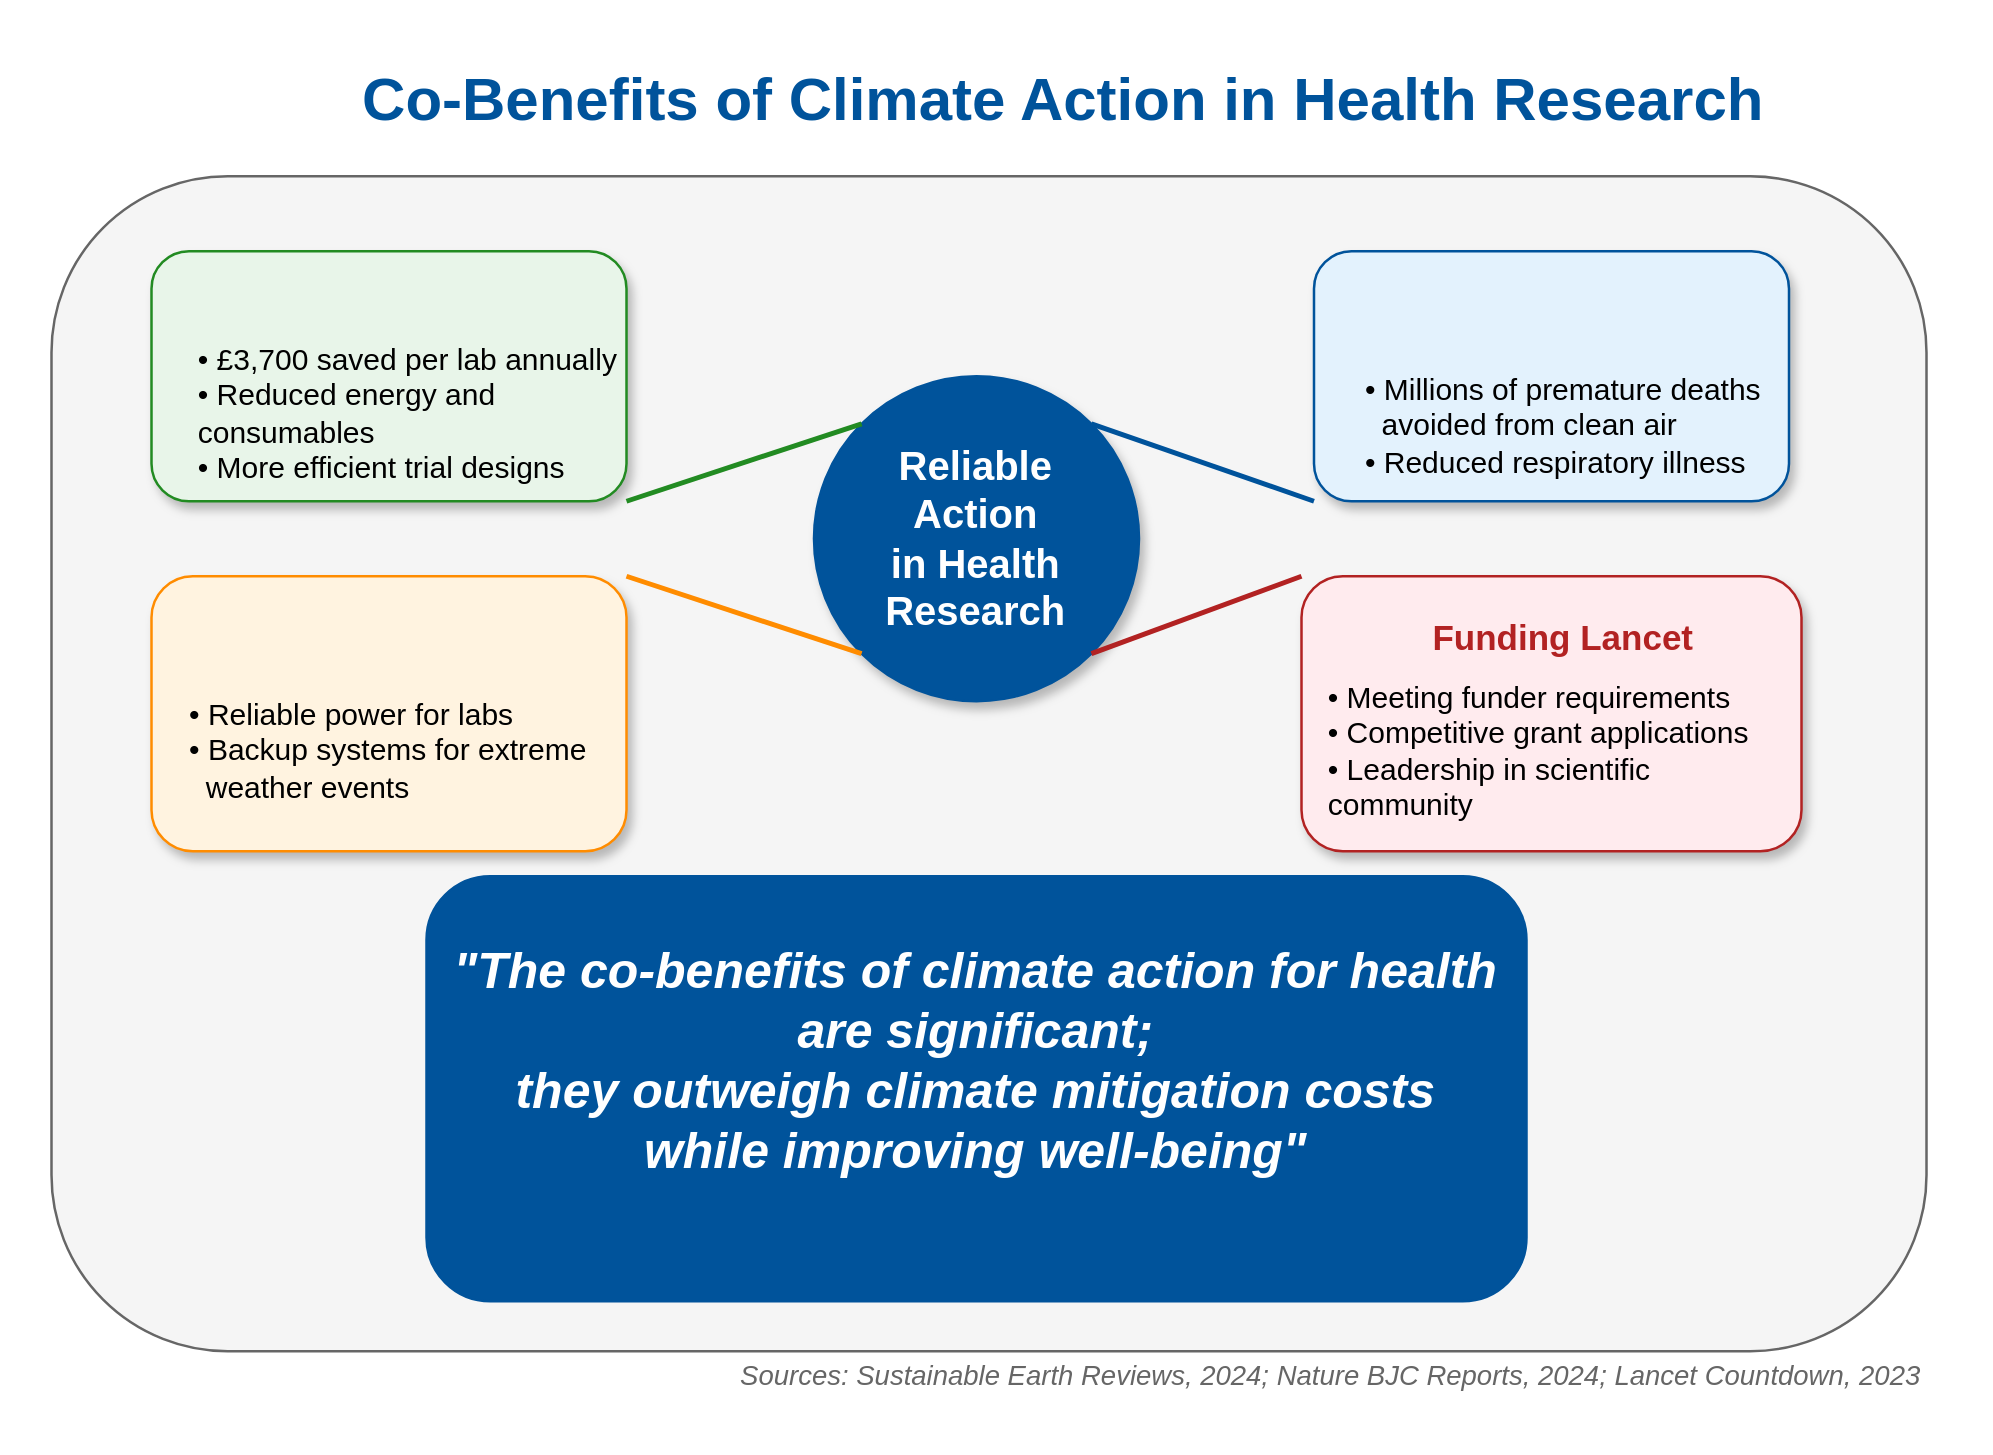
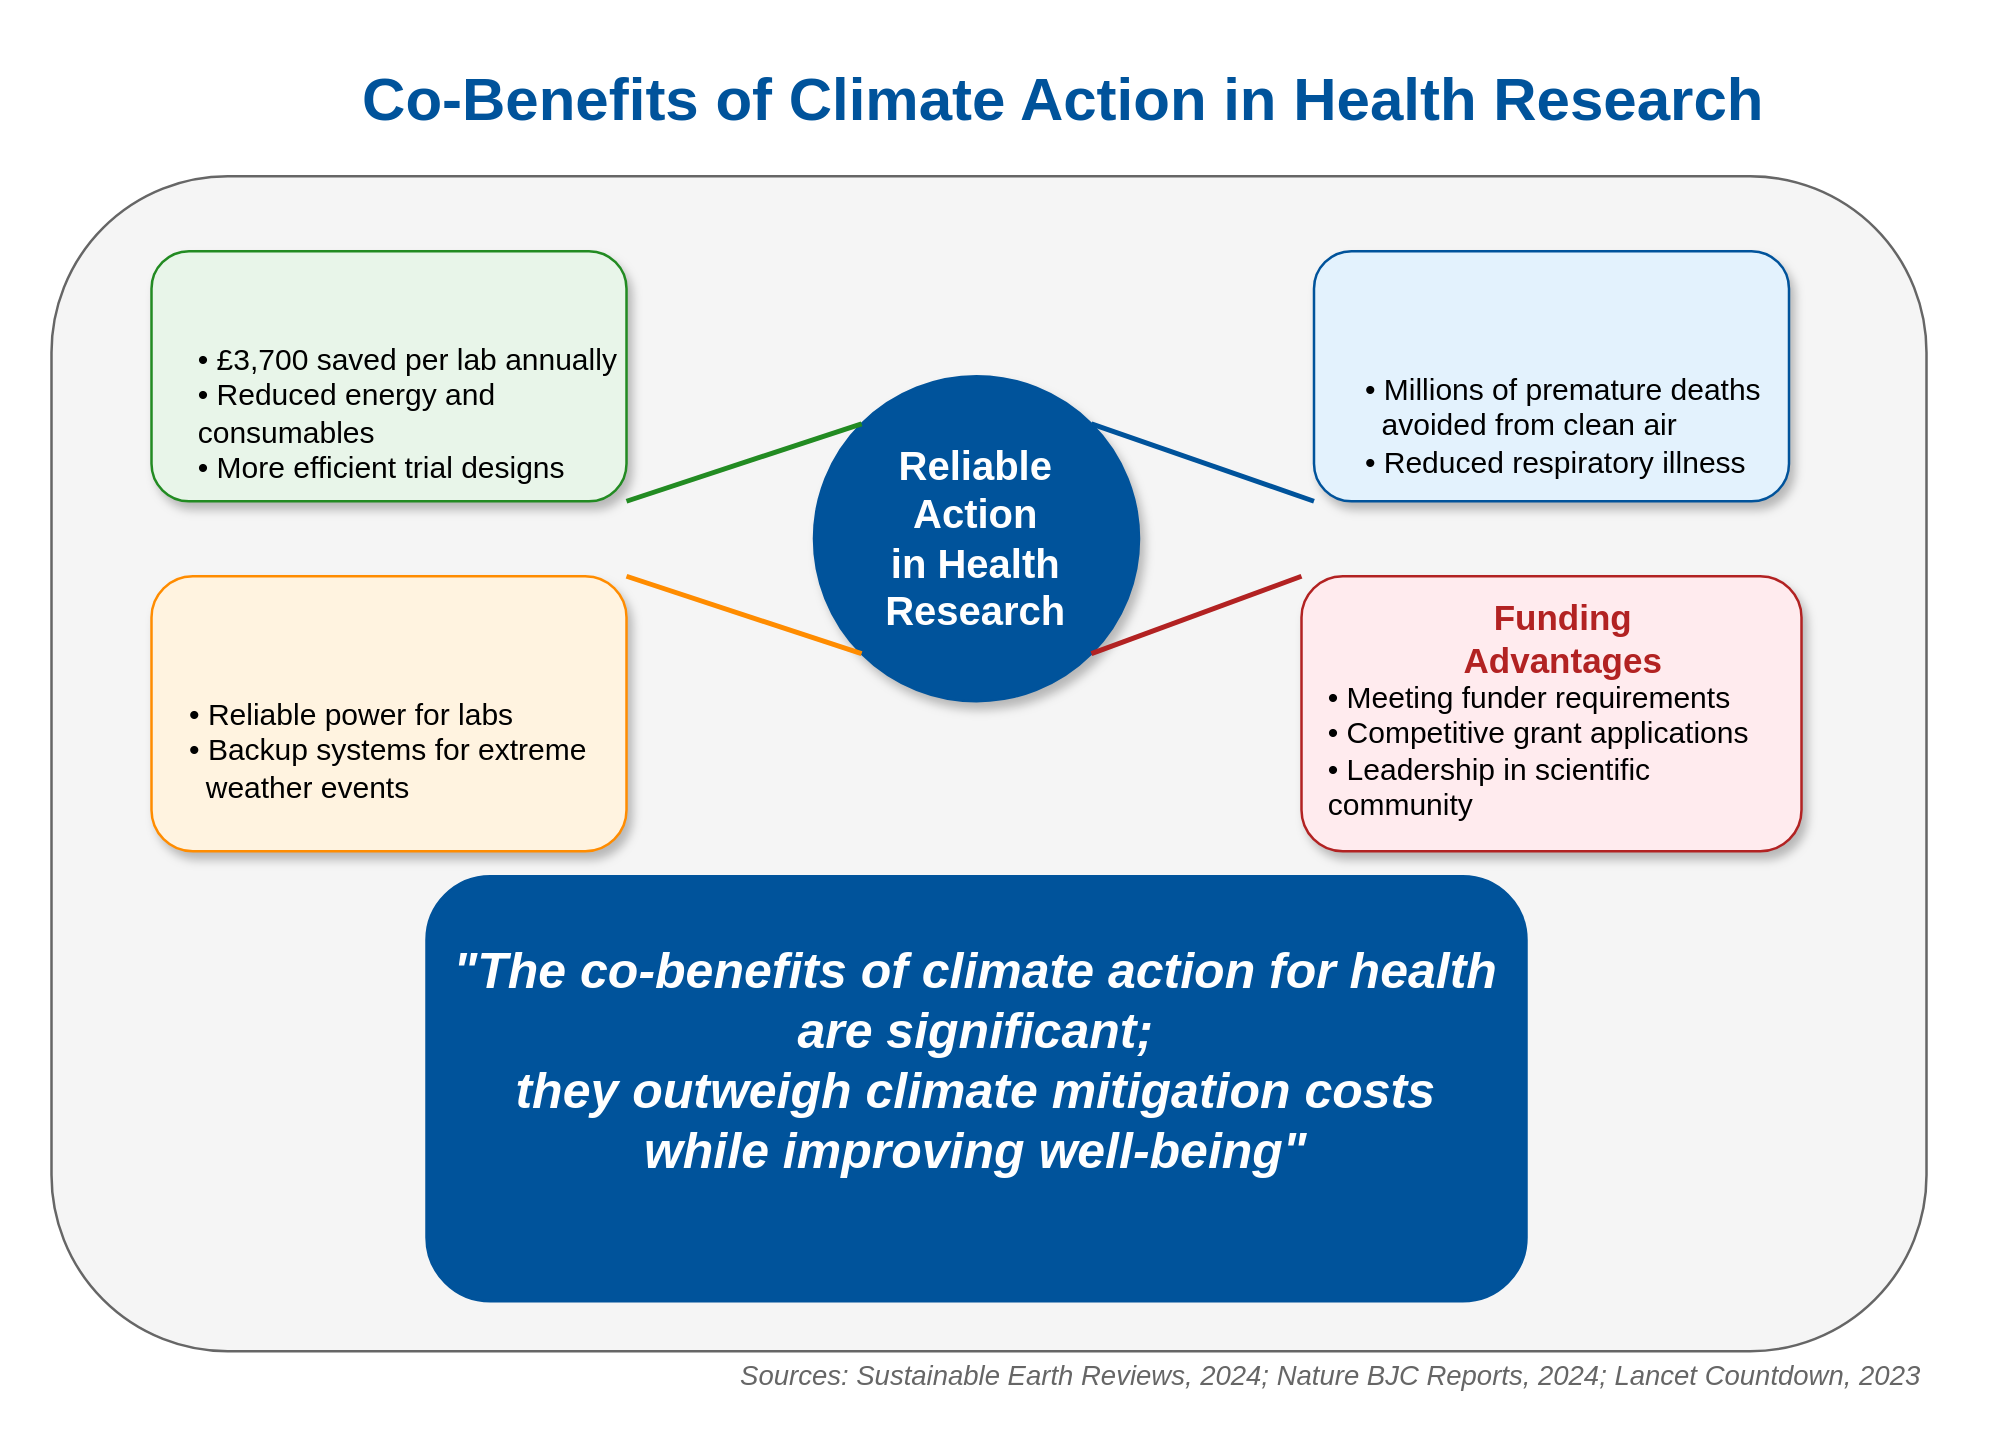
(1564, 639) -> (1564, 639)
